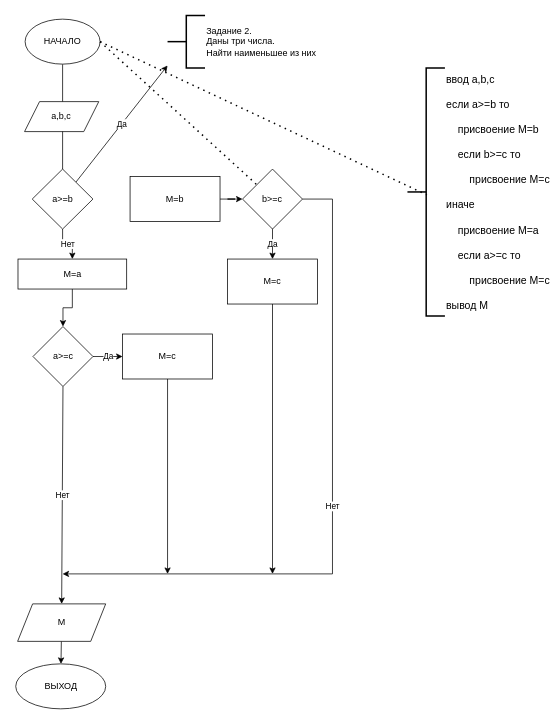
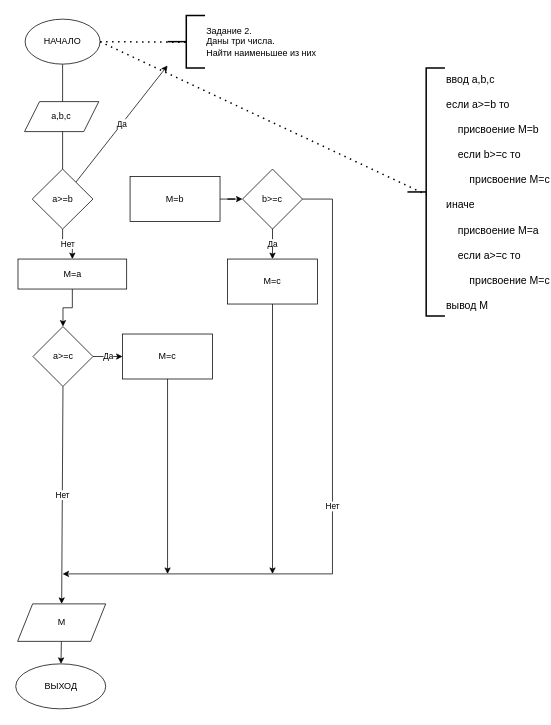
(179, 114) -> (144, 42)
